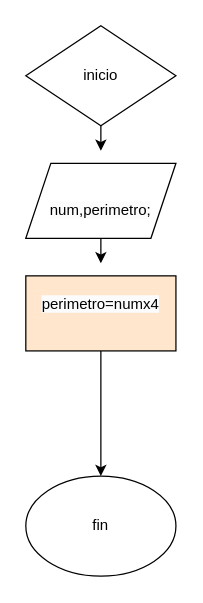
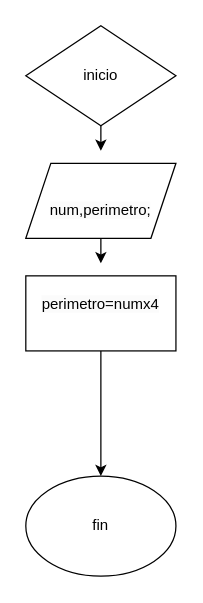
(101, 313) -> (101, 313)
